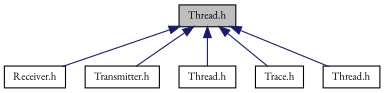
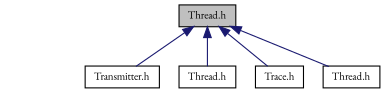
(35, 77) -> none
